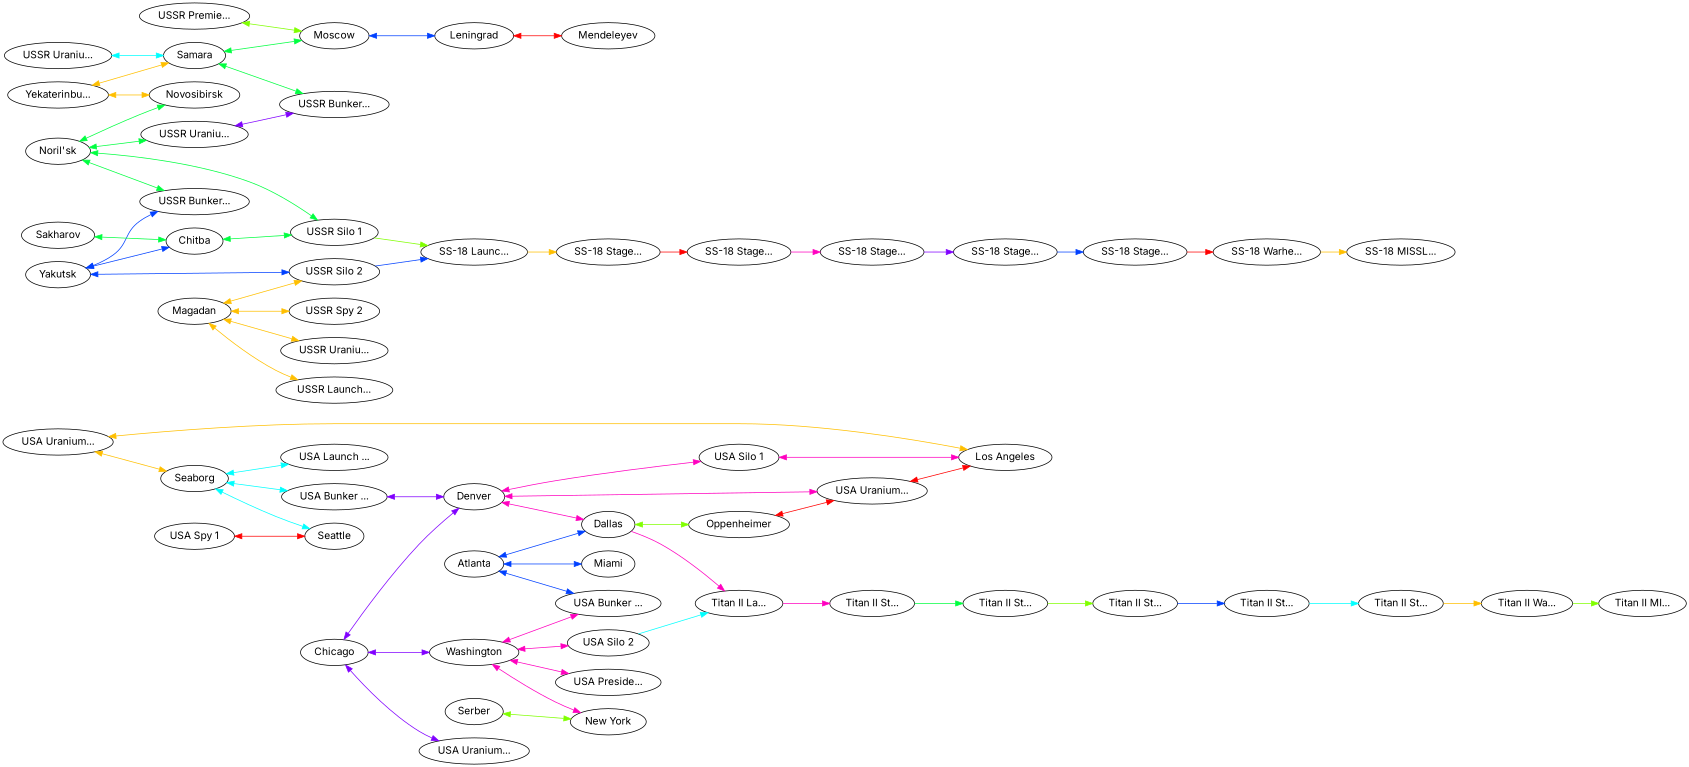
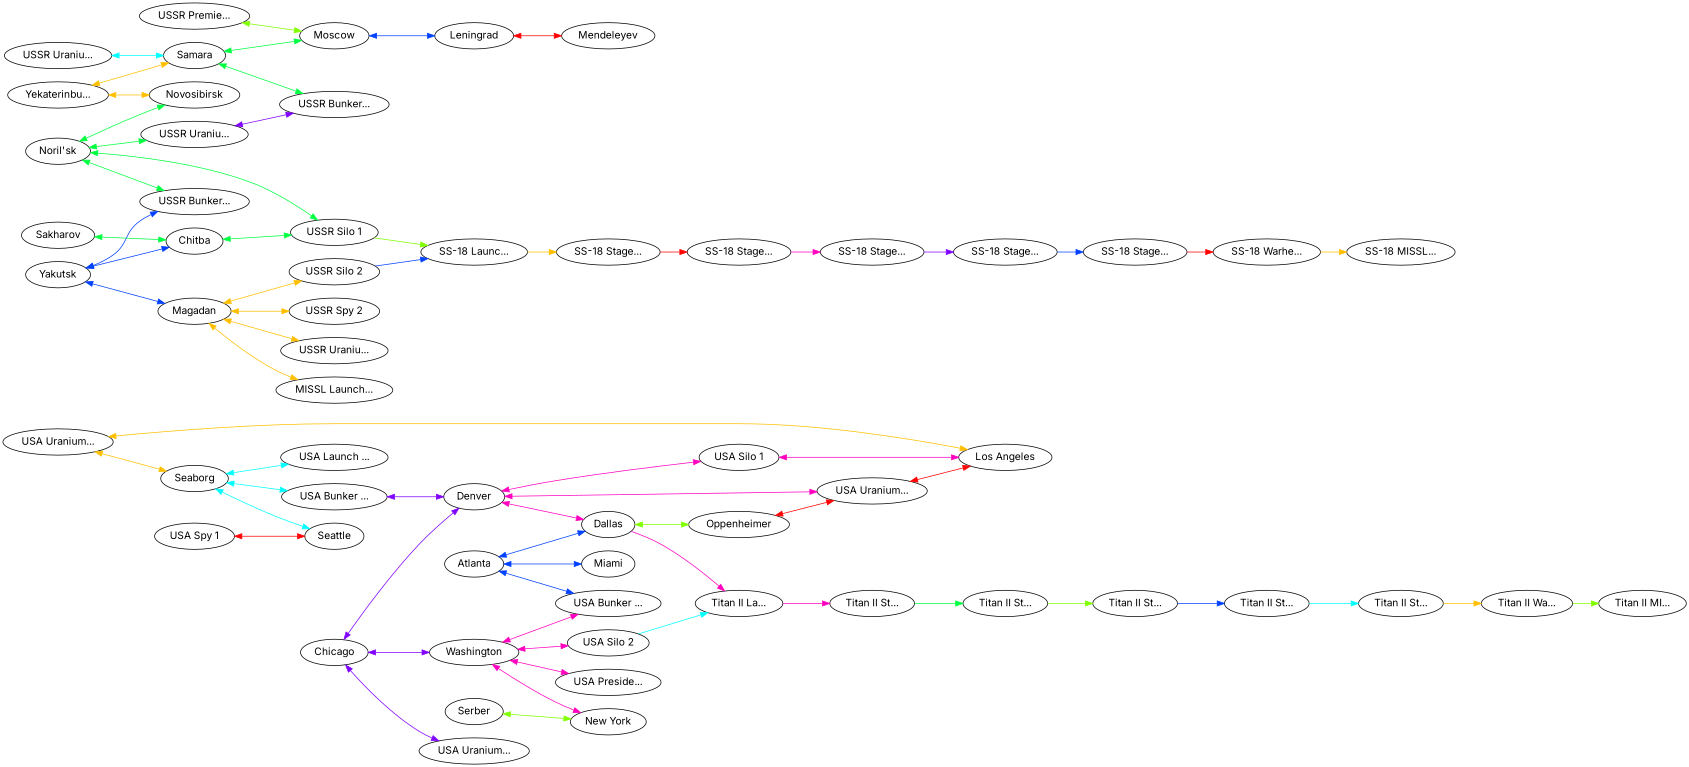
(190, 273) -> (125, 293)
(334, 390) -> (334, 390)
